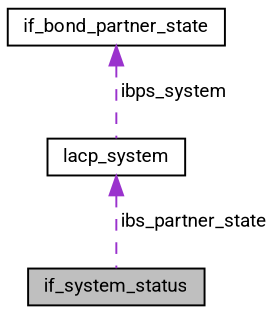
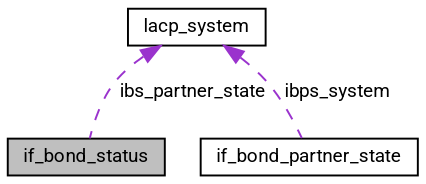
(116, 102) -> (276, 94)
(116, 287) -> (86, 157)
